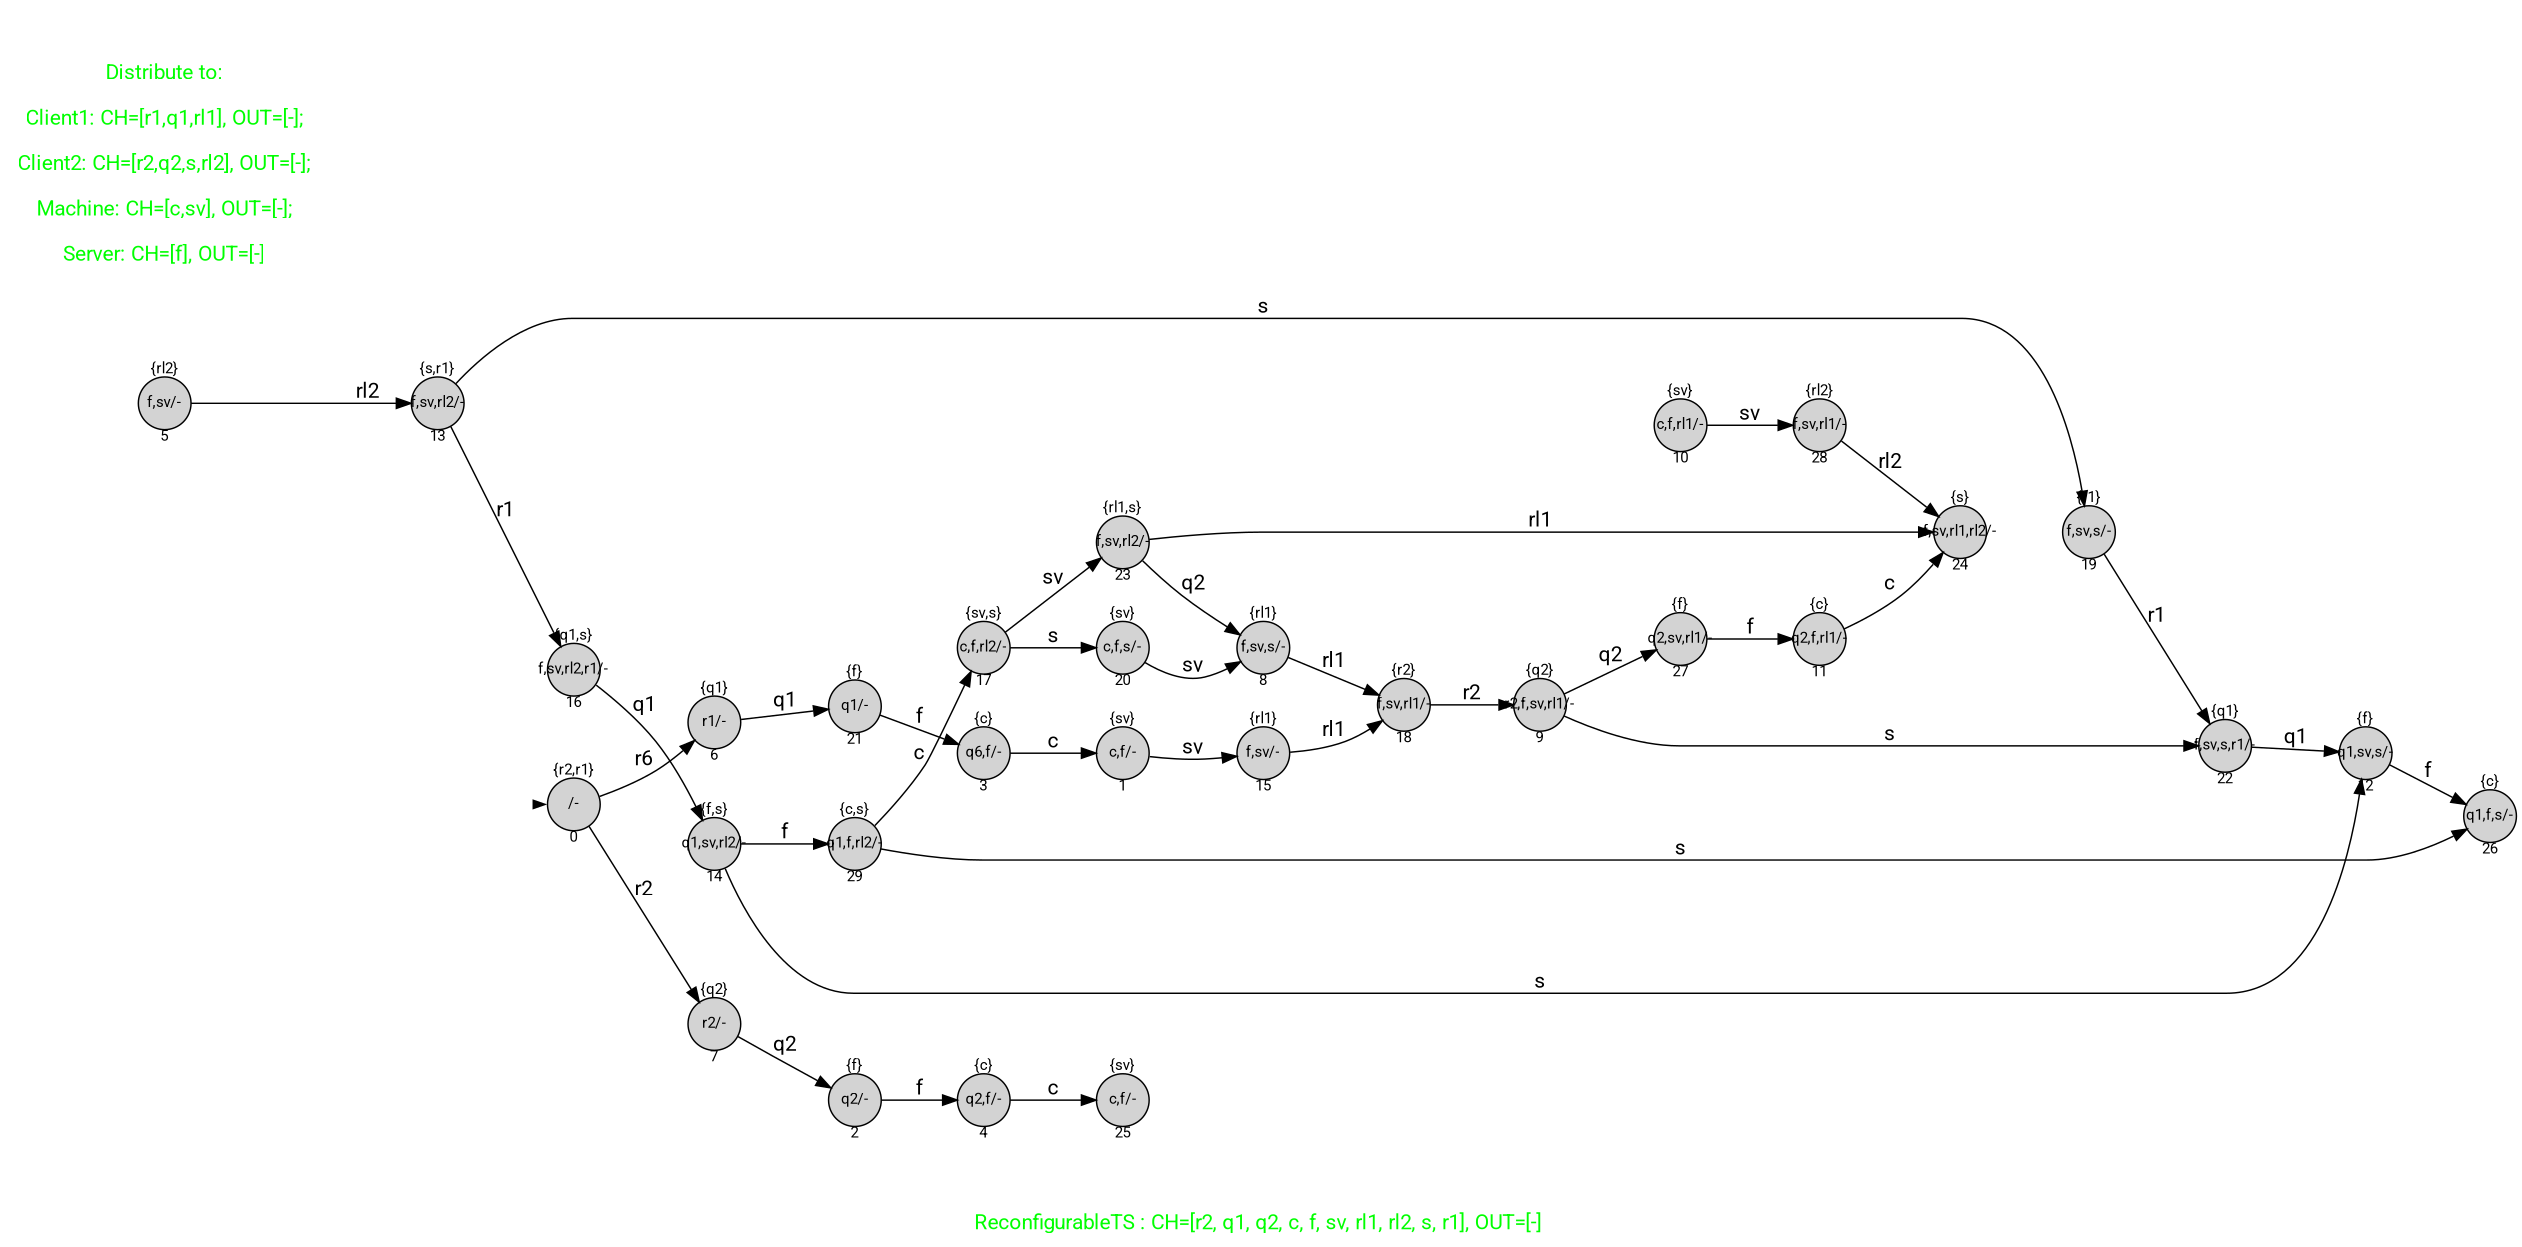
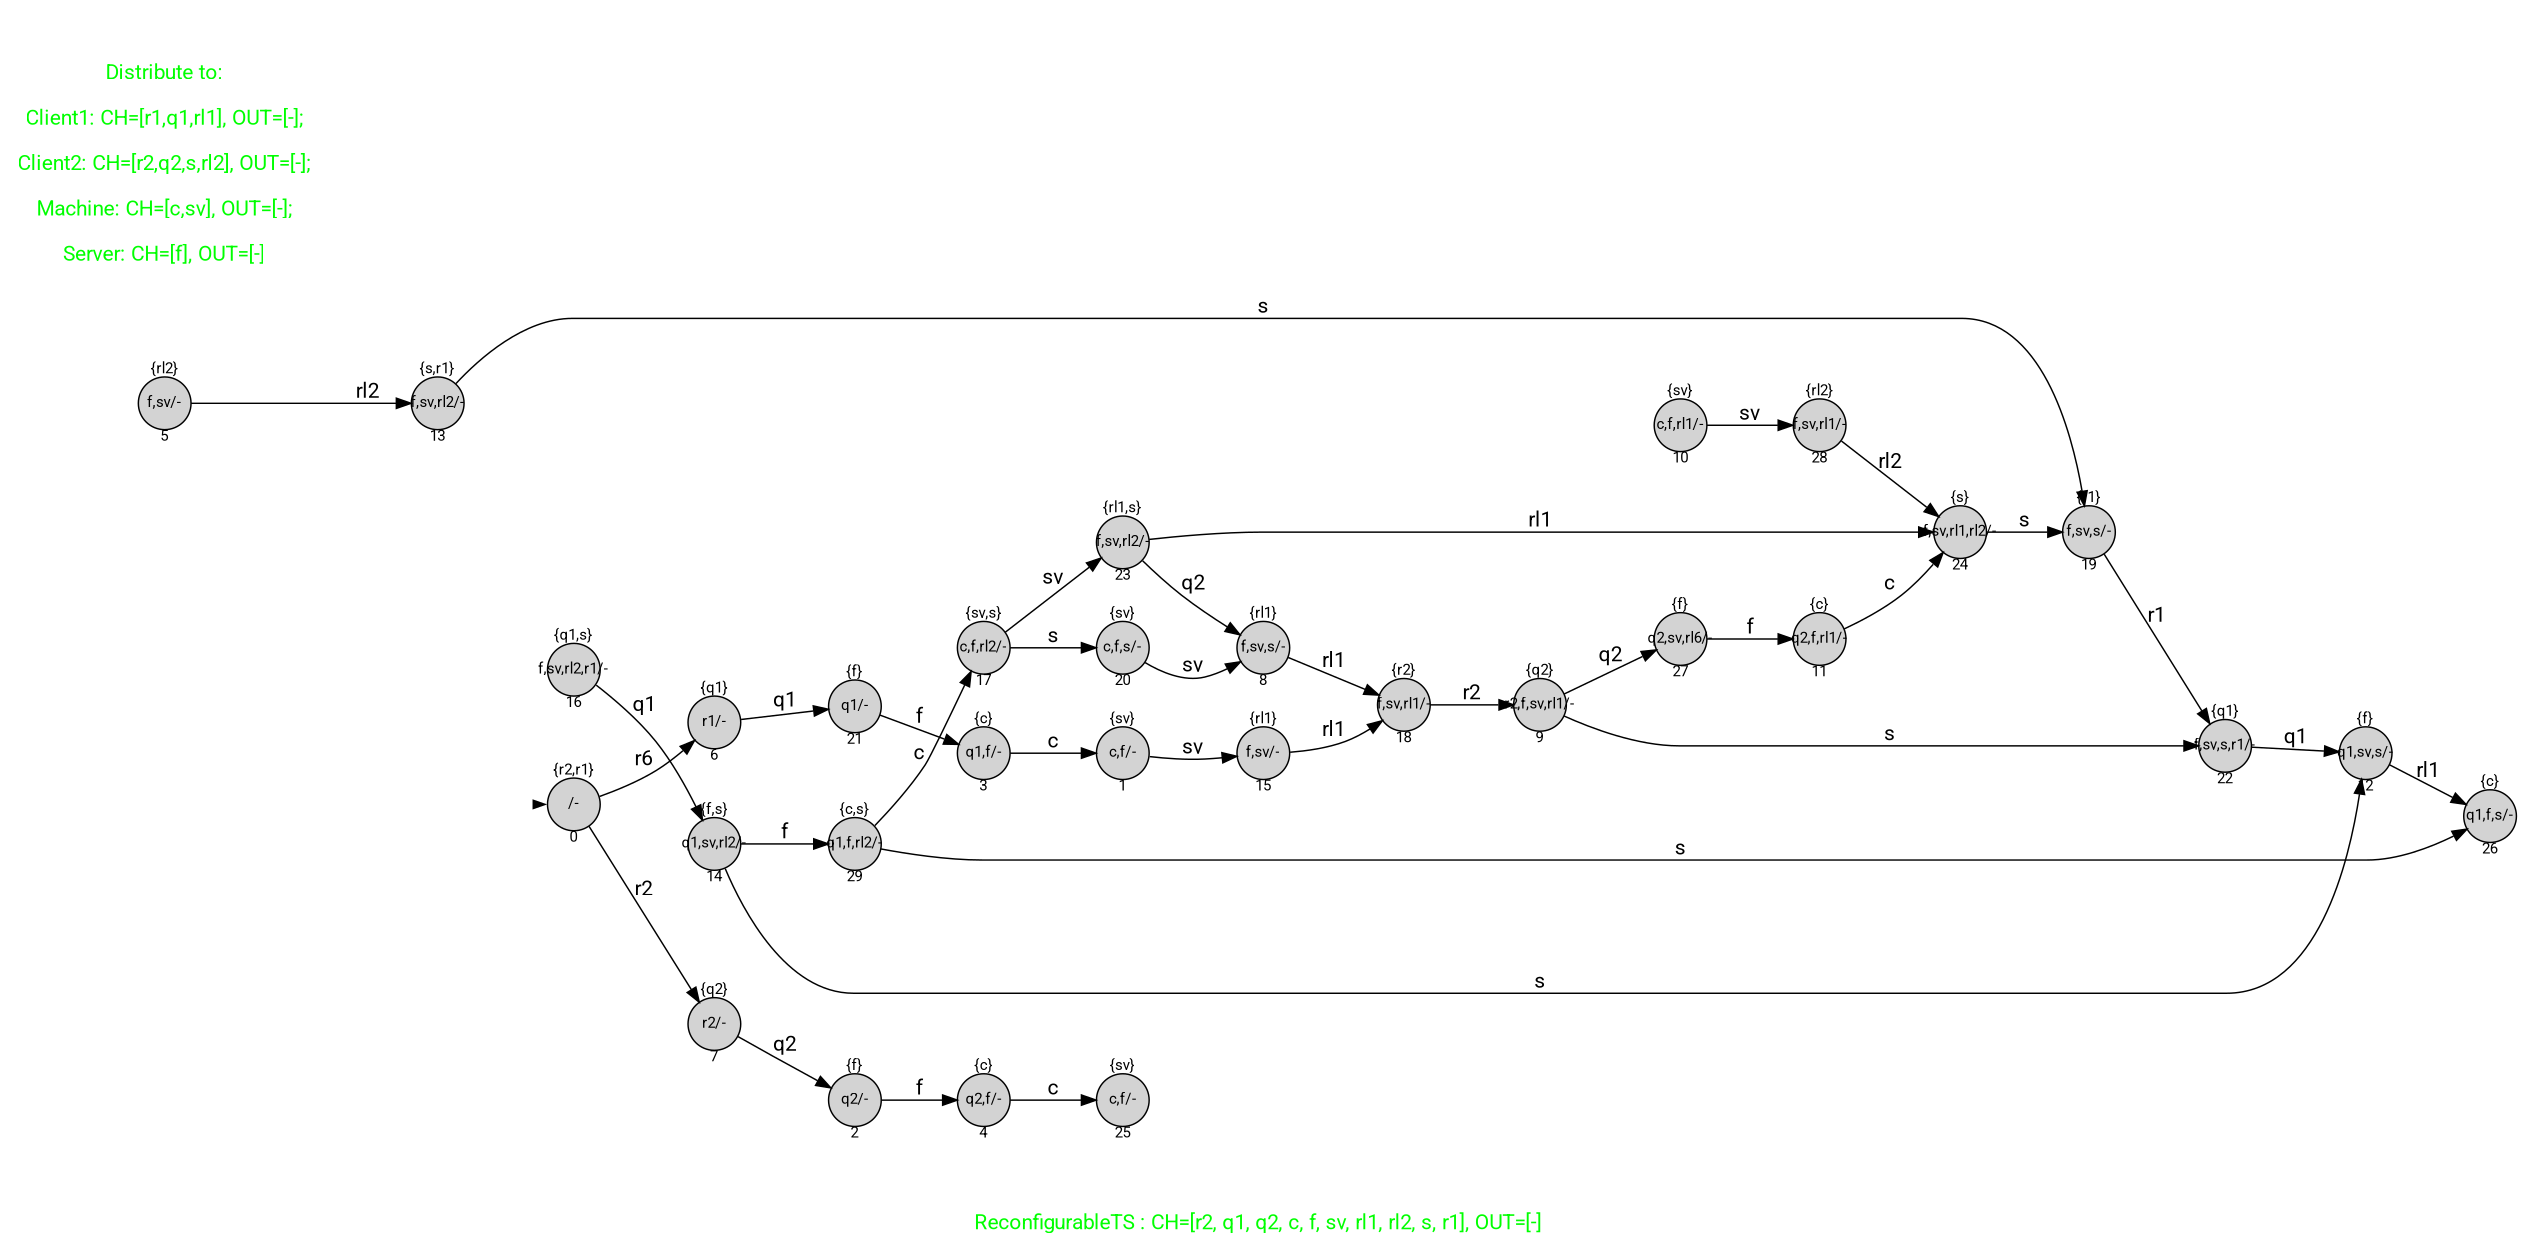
(502, 530) -> none
none -> (2017, 532)
(1681, 639) -> (1681, 639)
(984, 753) -> (984, 753)
(2428, 771) -> (2428, 771)
